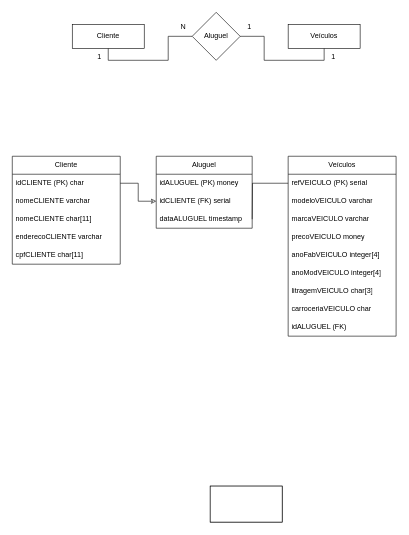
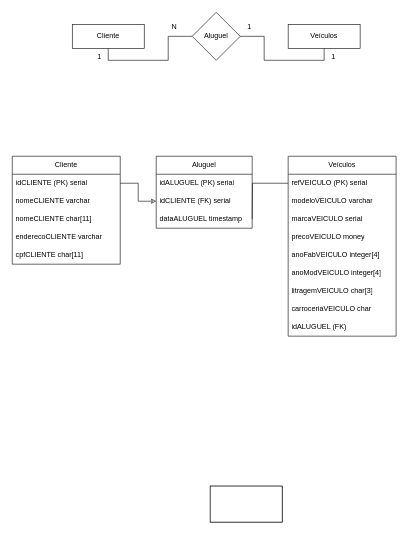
(183, 27) -> (174, 27)
(51, 183) -> (54, 183)
(197, 183) -> (198, 183)
(331, 219) -> (327, 219)
